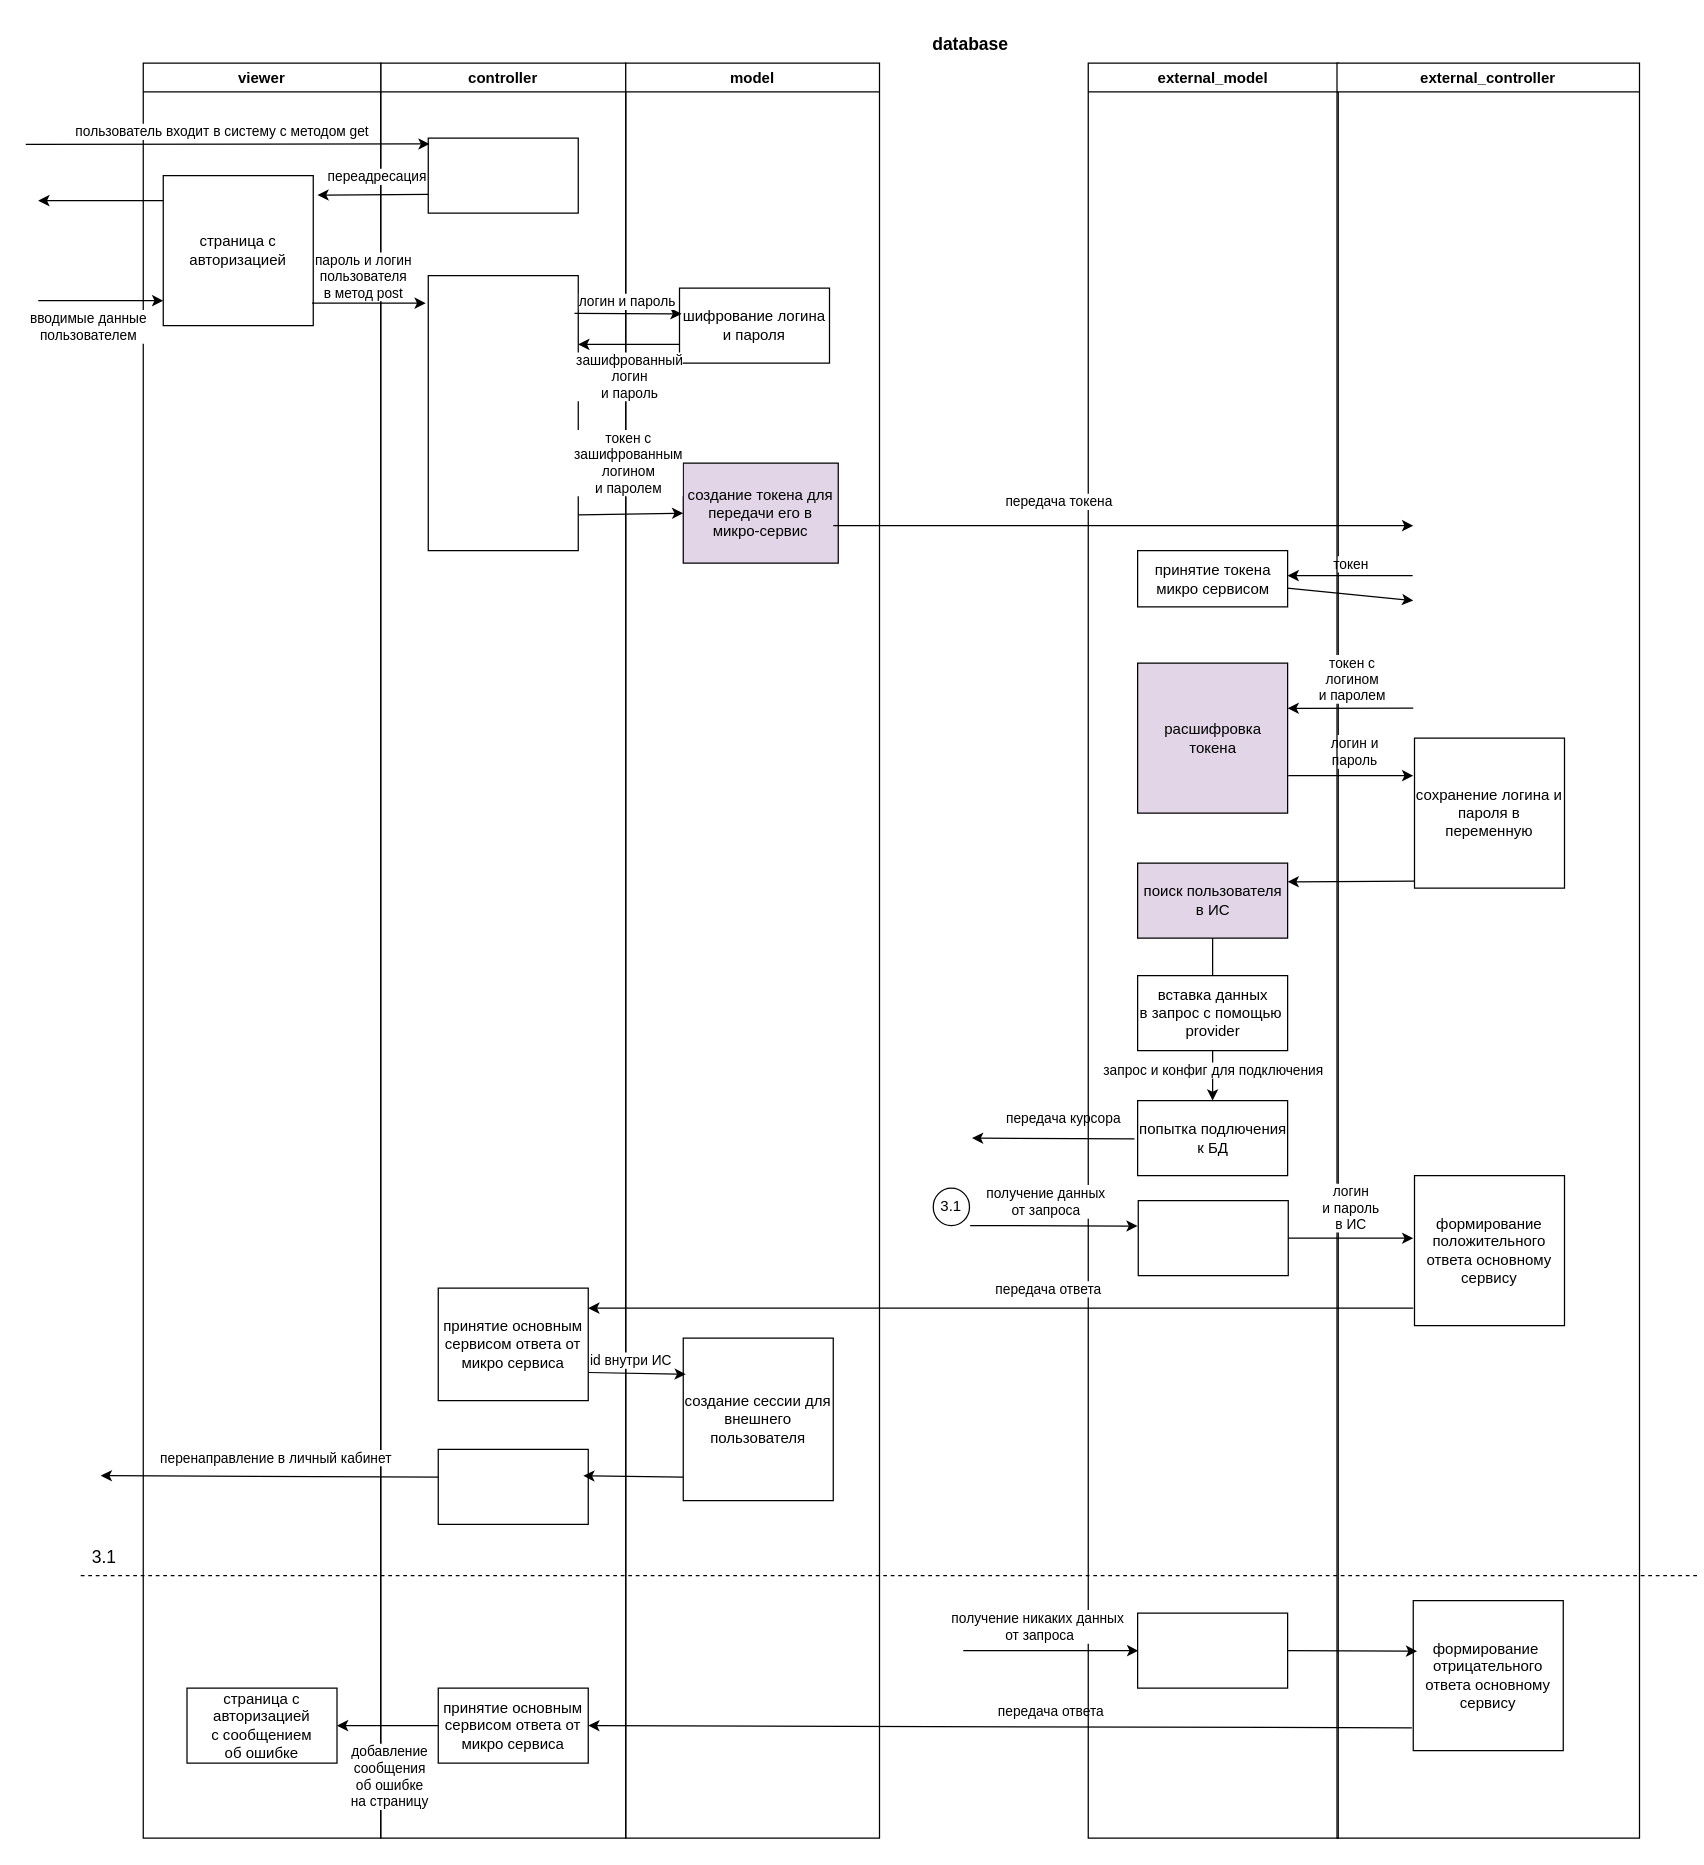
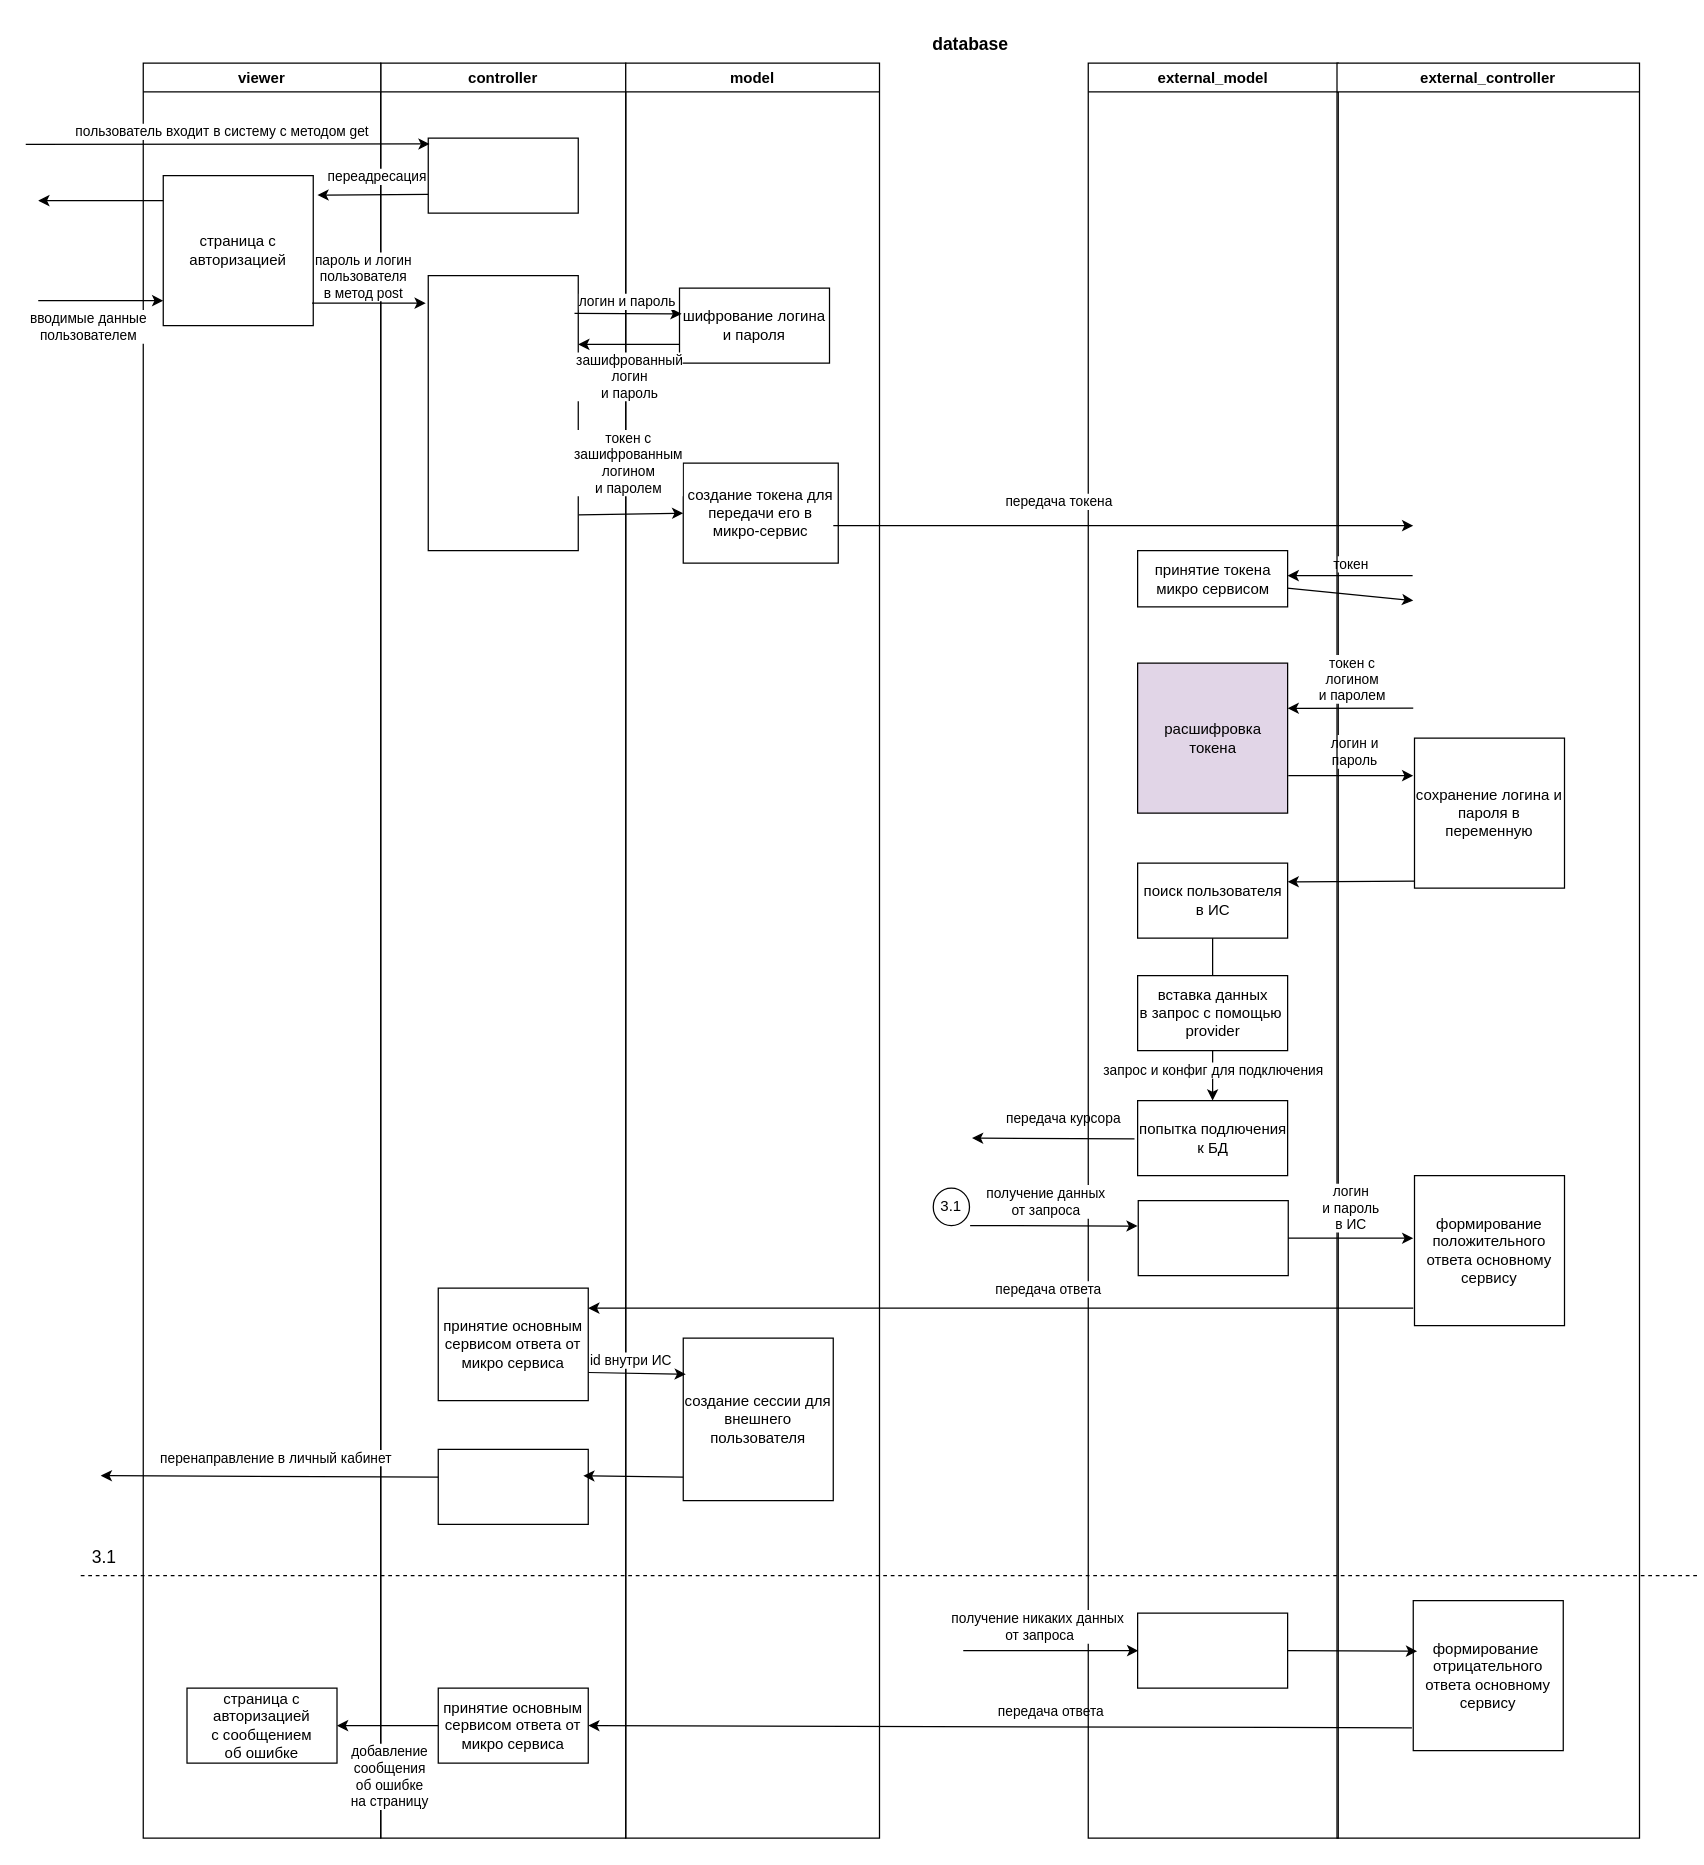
(761, 513) -> (761, 513)
(1213, 901) -> (1213, 901)
